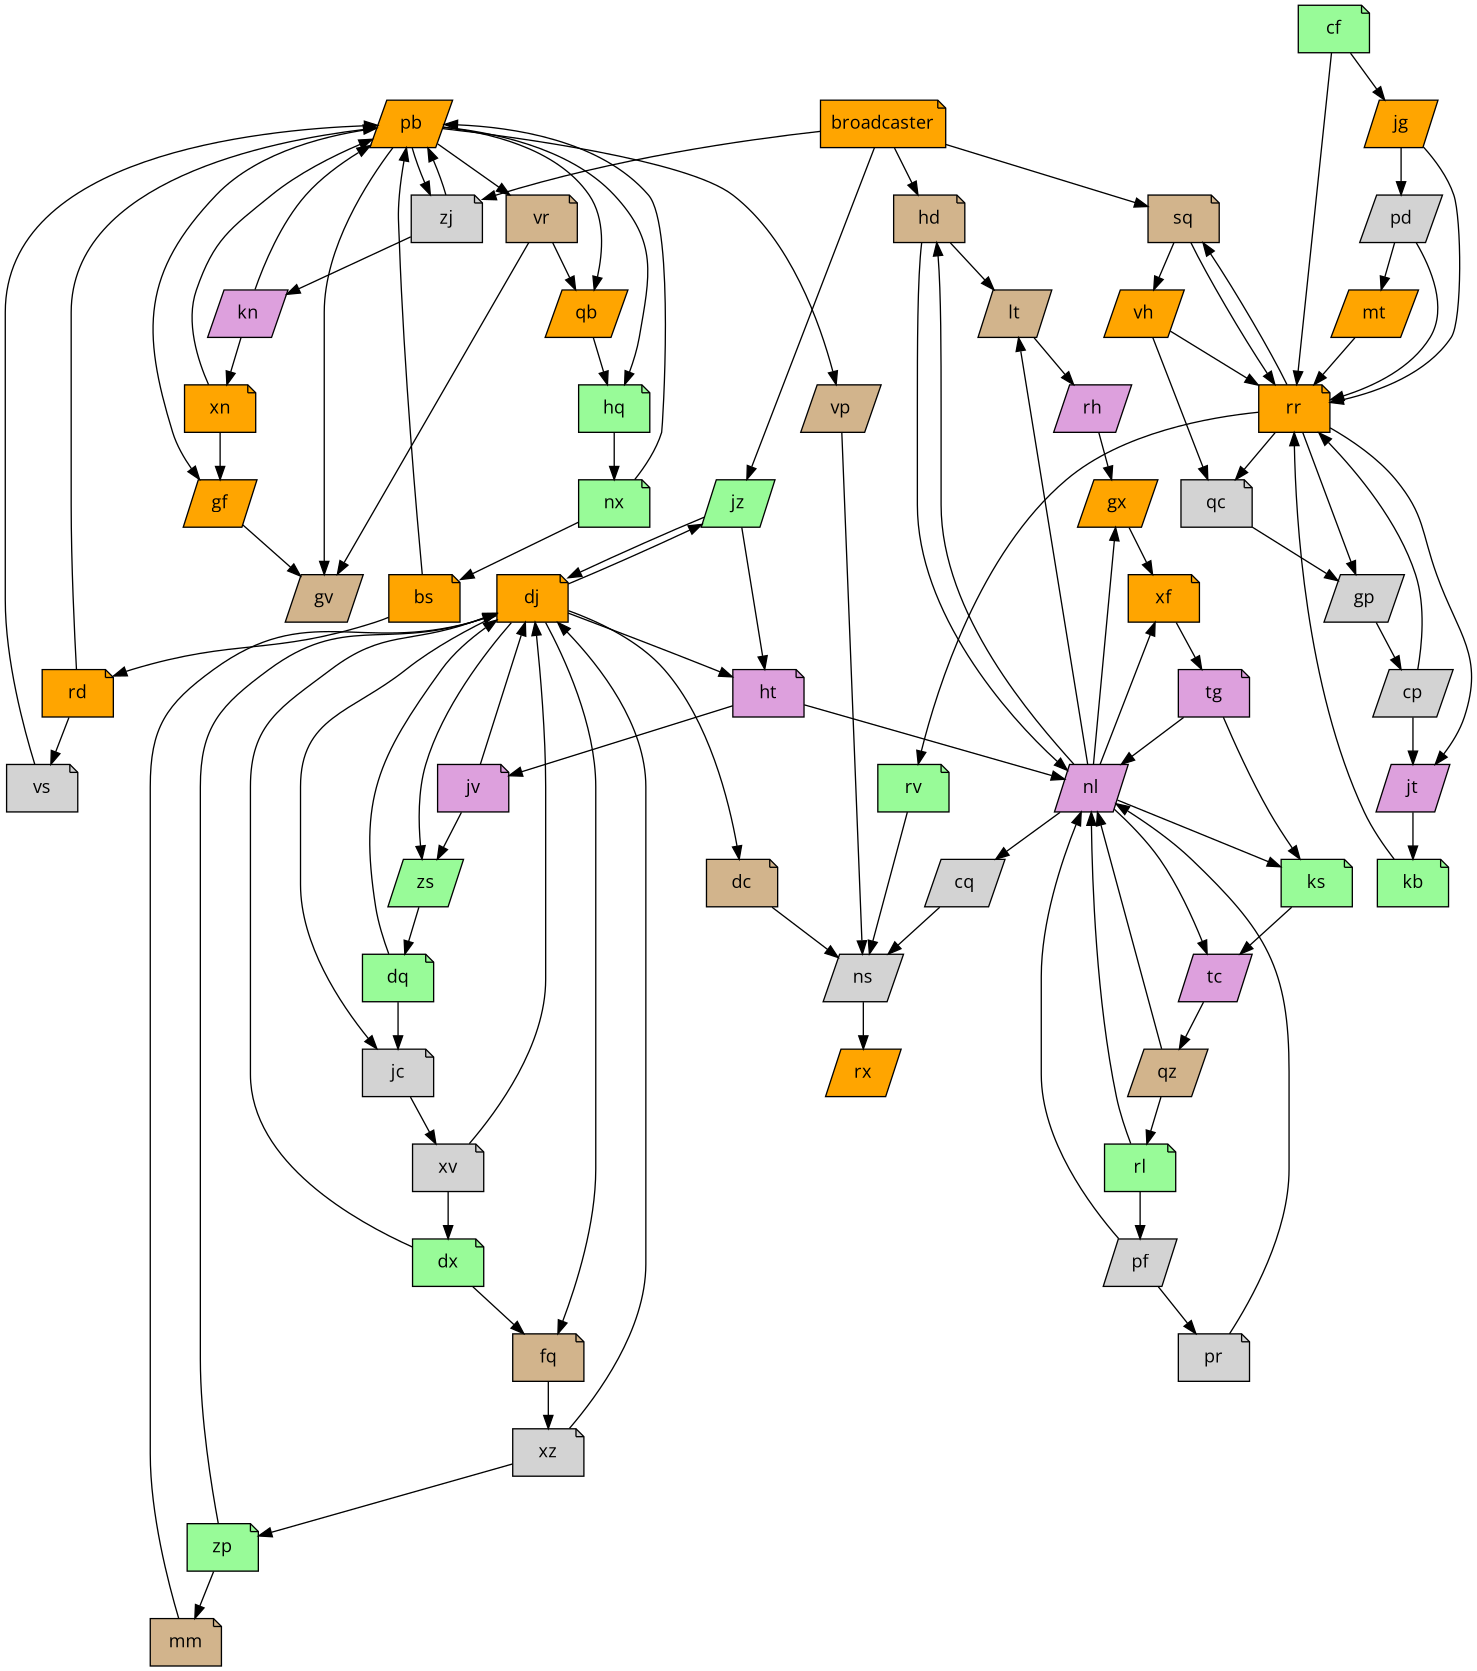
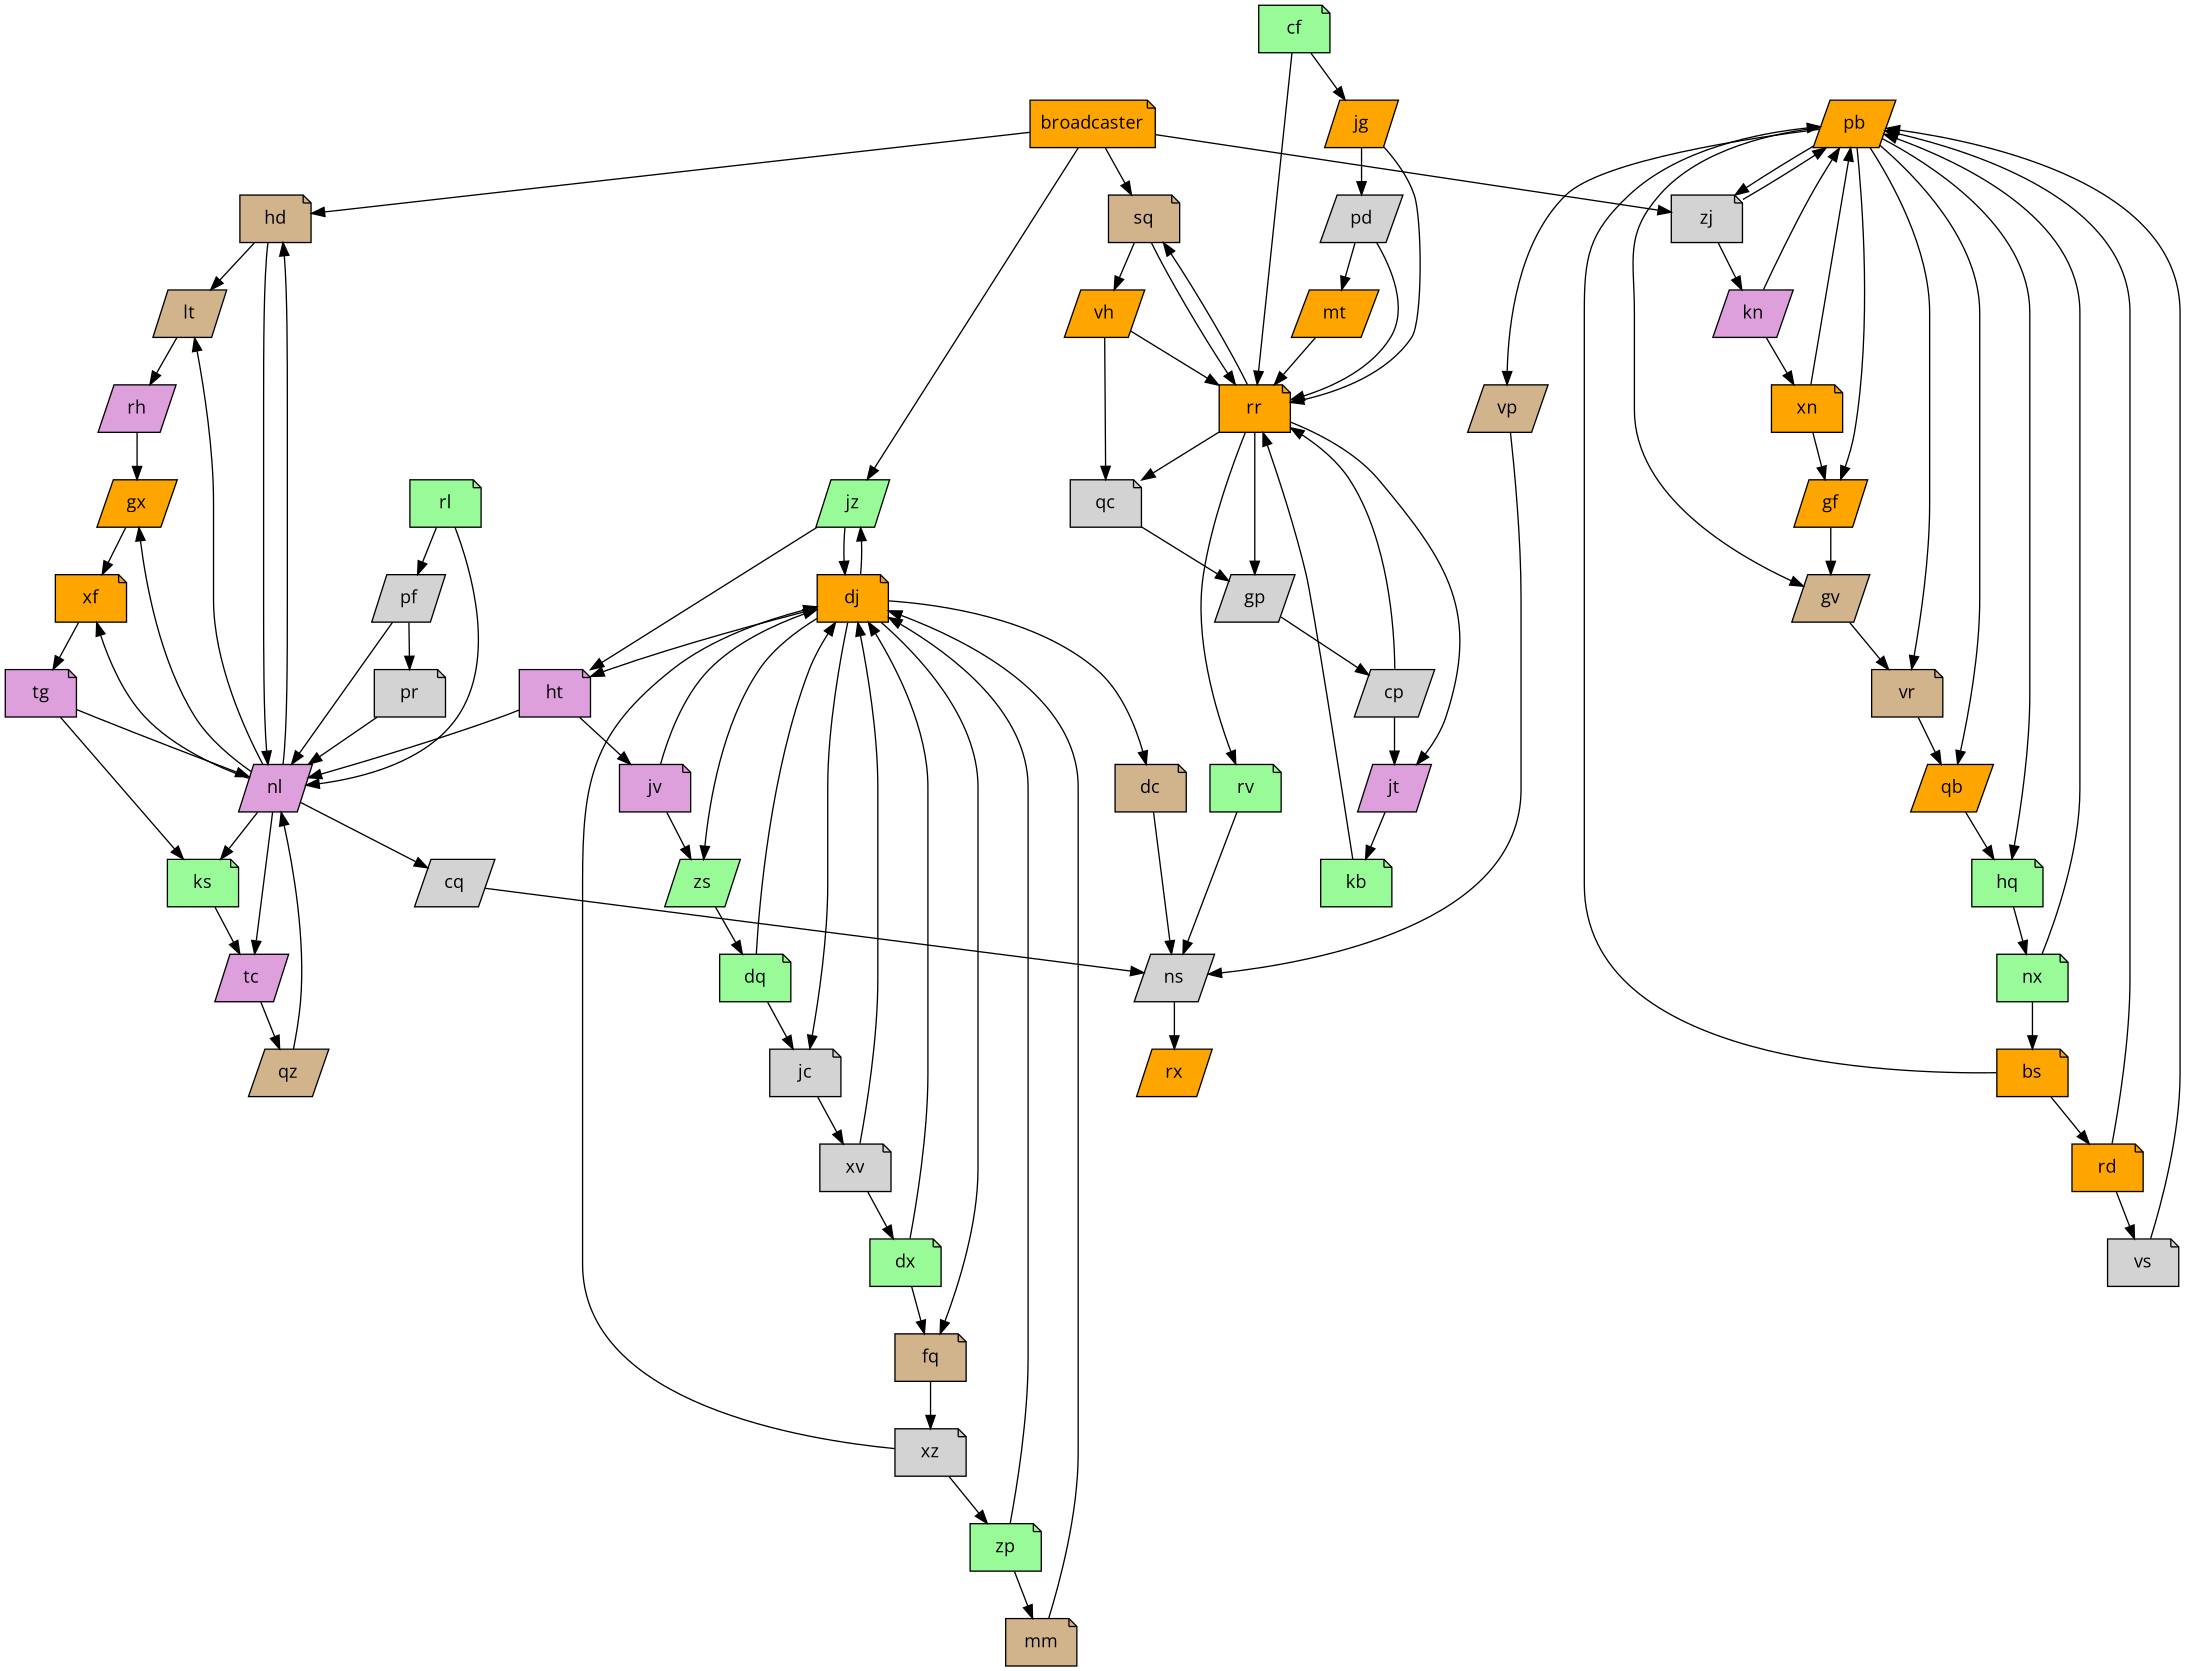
(436, 403) -> (1865, 641)
(1156, 1114) -> none
